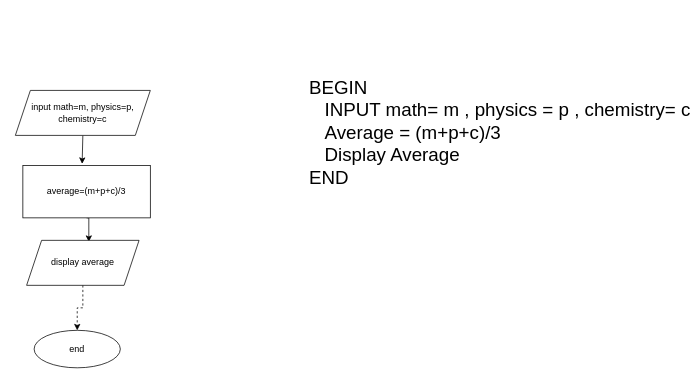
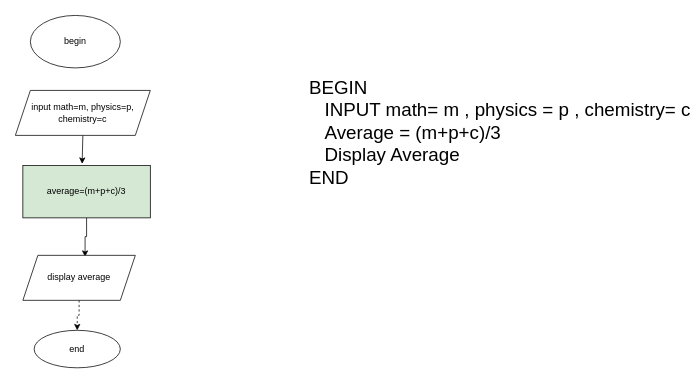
none -> (75, 42)
(87, 192) -> (87, 192)
(83, 263) -> (79, 278)
